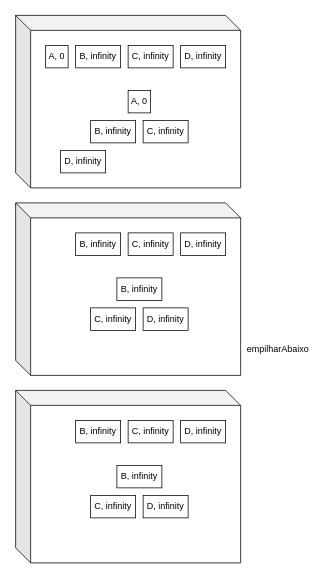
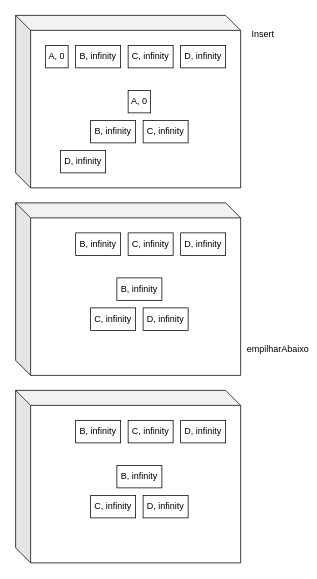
none -> (263, 34)
